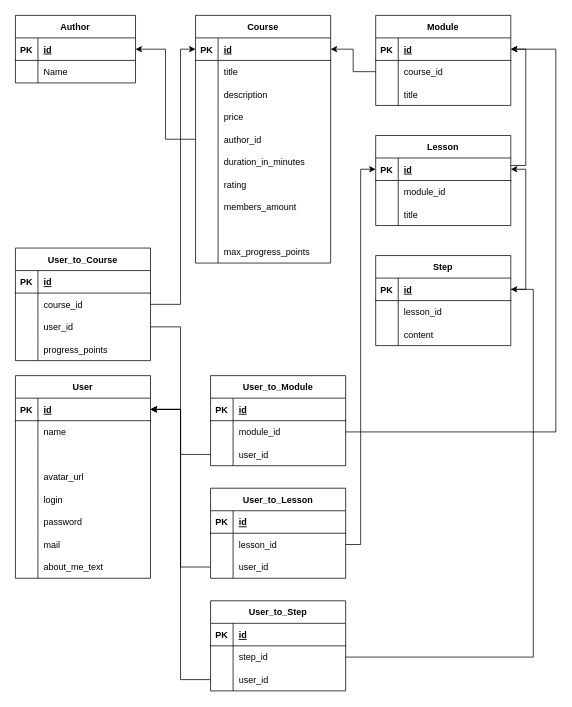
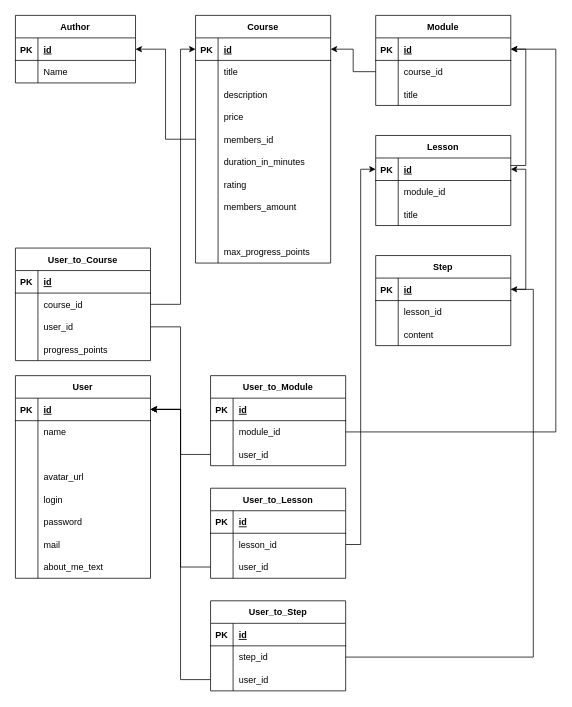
(245, 140) -> (248, 140)
